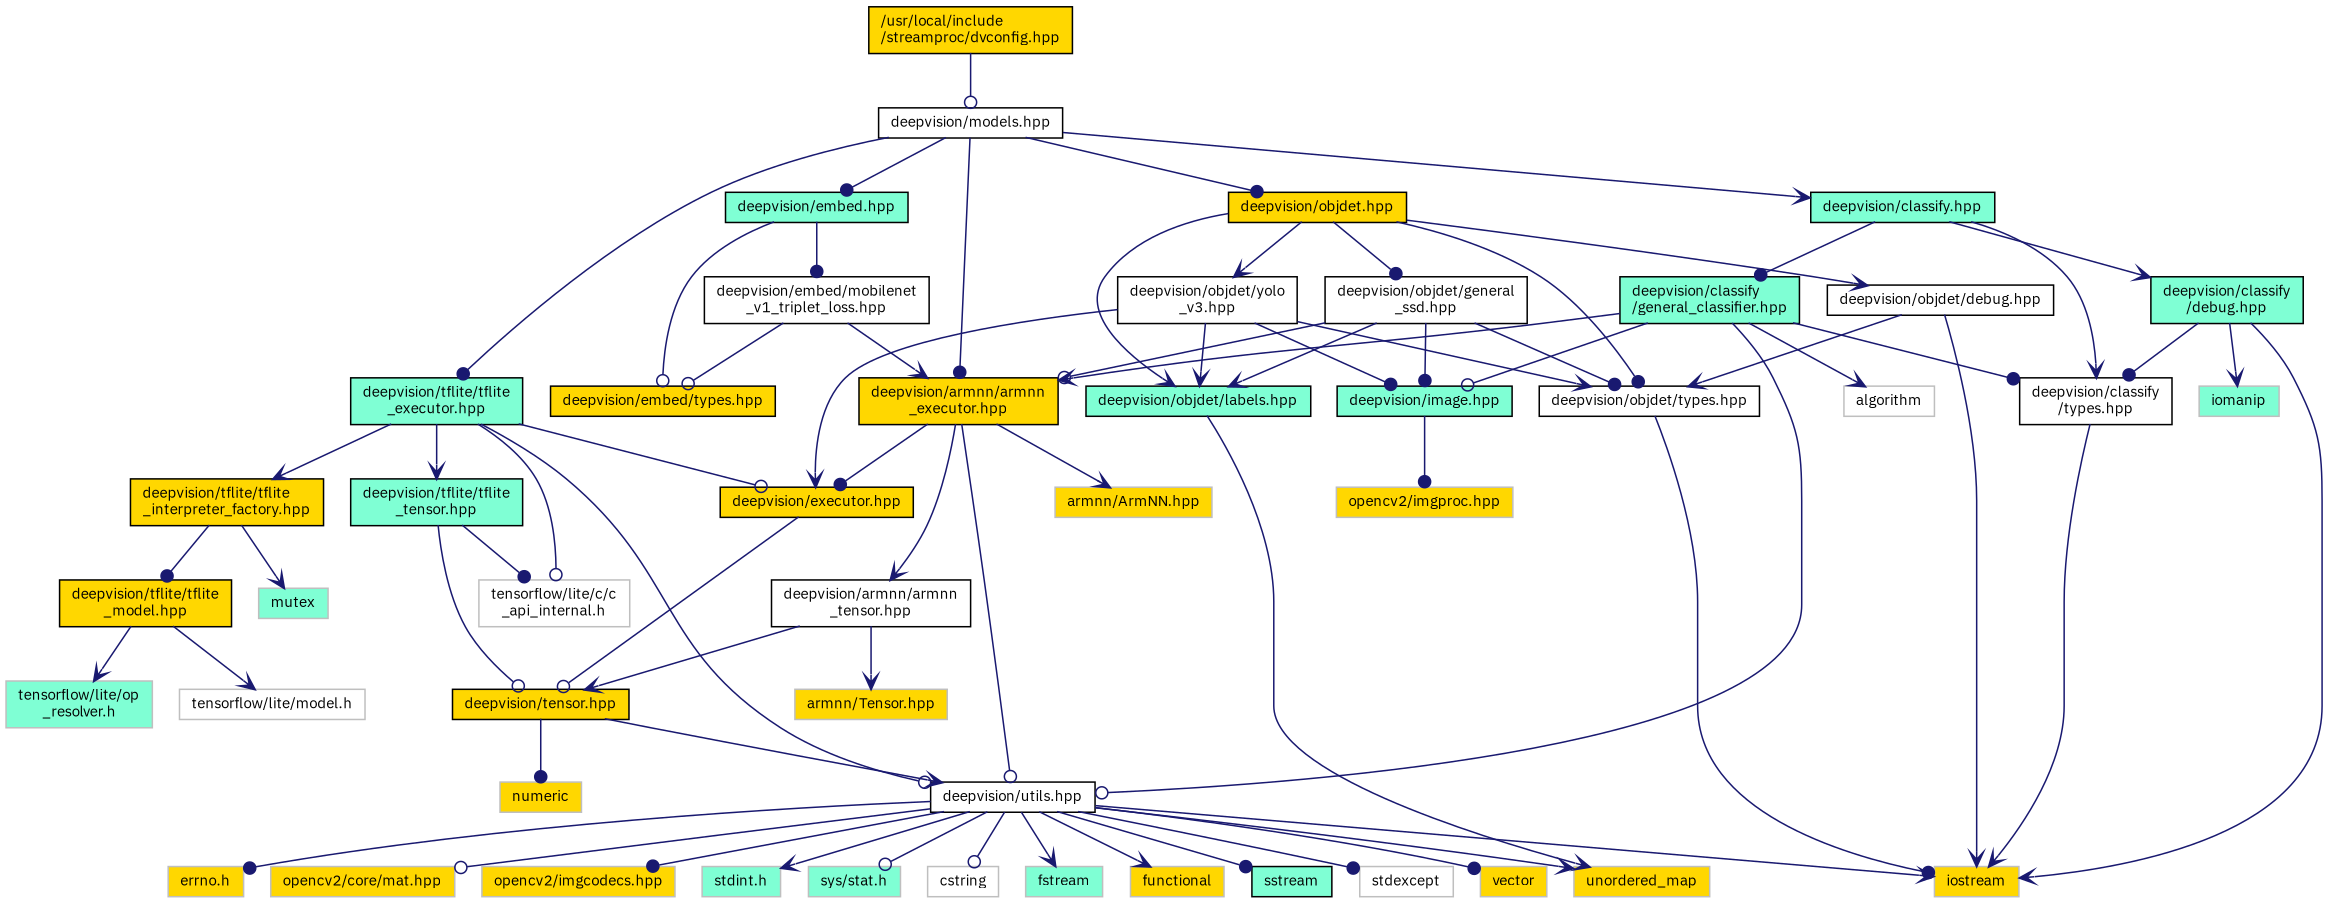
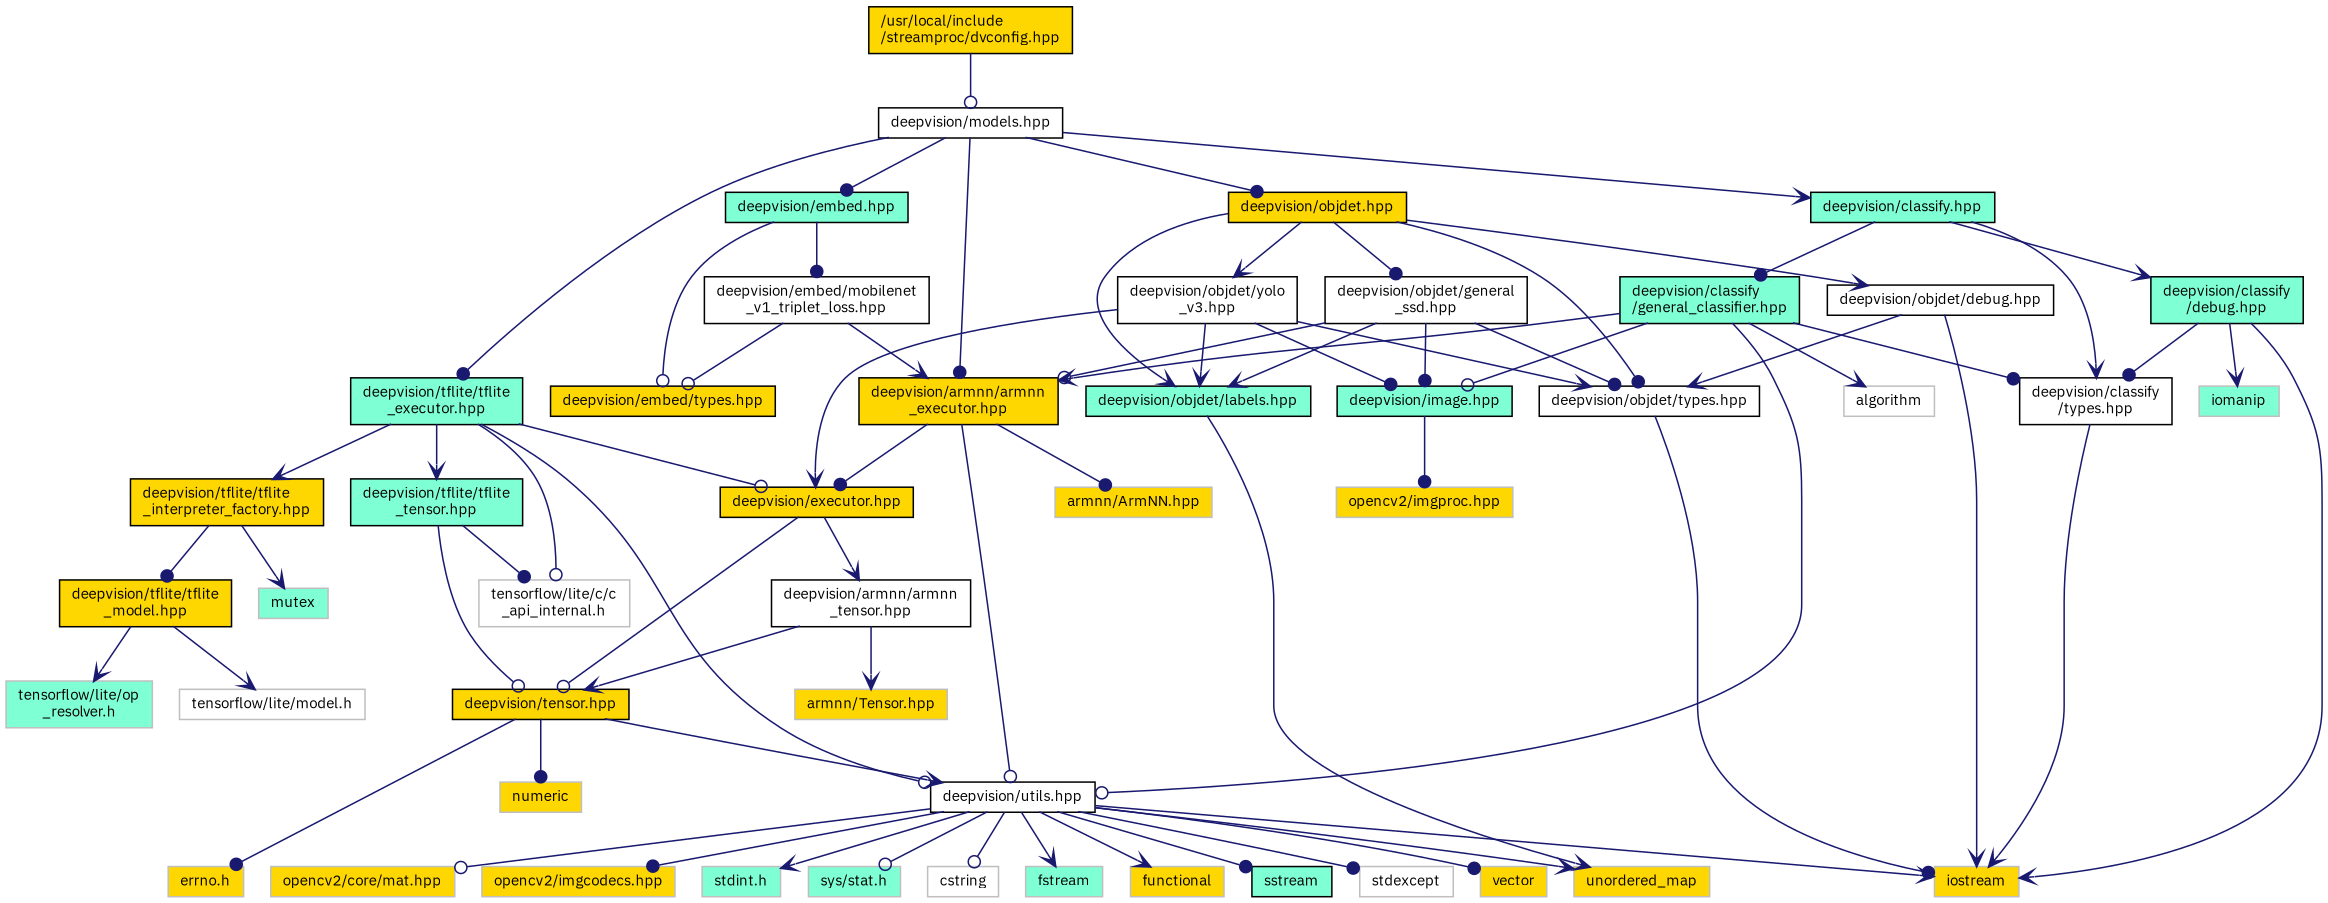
(1048, 453) -> (1048, 453)
(937, 500) -> (838, 542)
(592, 824) -> (379, 790)
